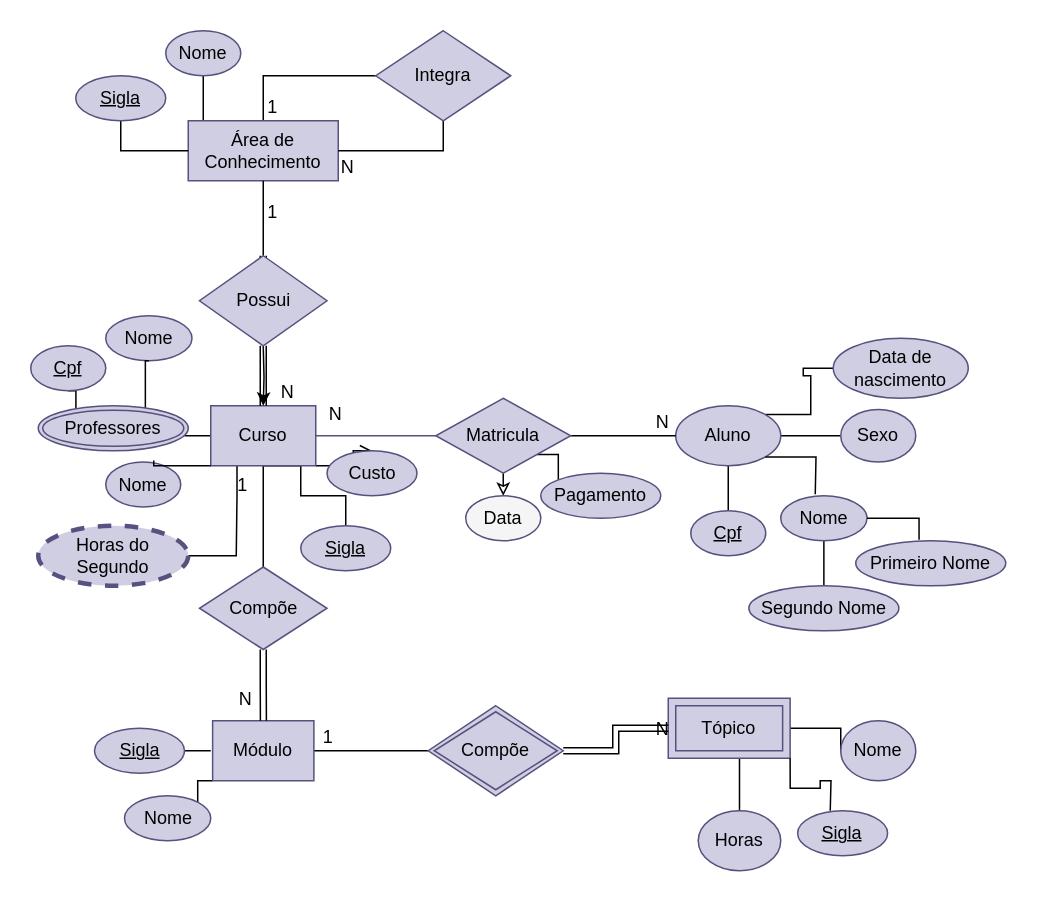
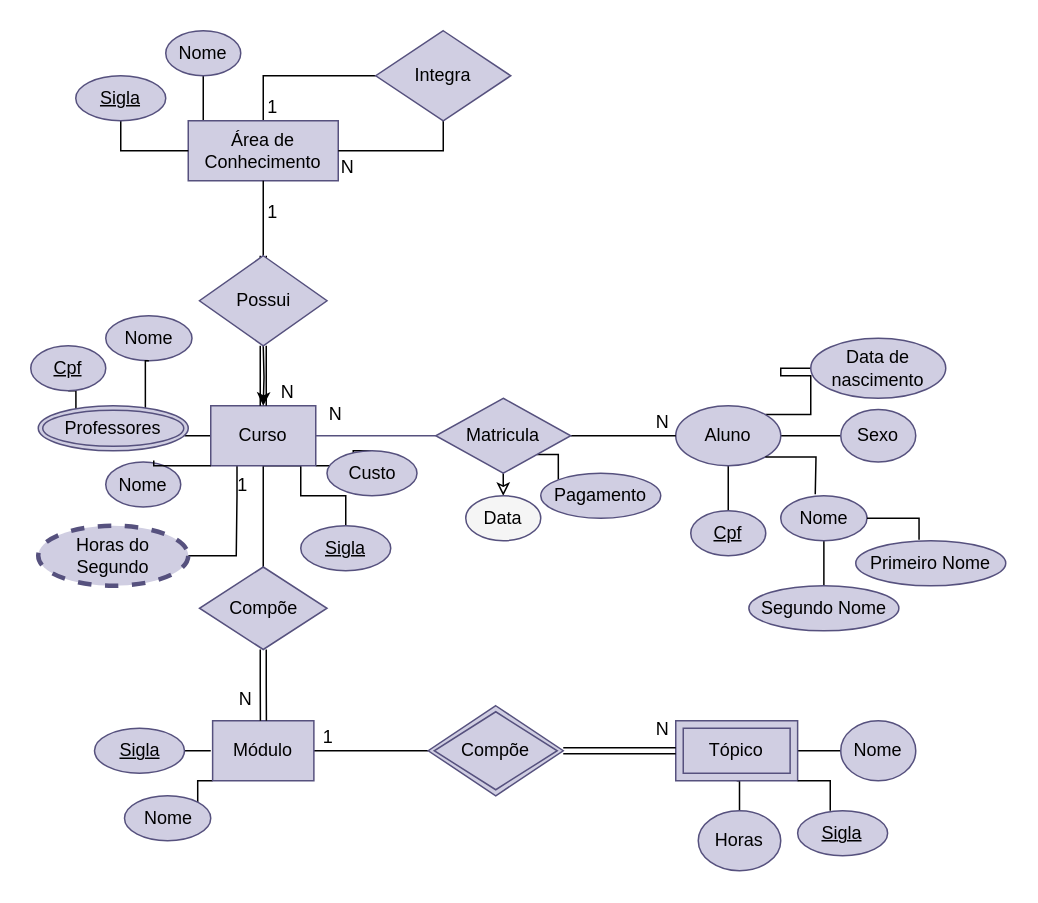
(901, 368) -> (878, 368)
(366, 451) -> (367, 451)
(729, 728) -> (737, 751)
